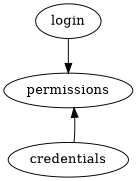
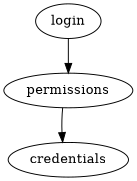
(75, 130) -> (62, 120)
